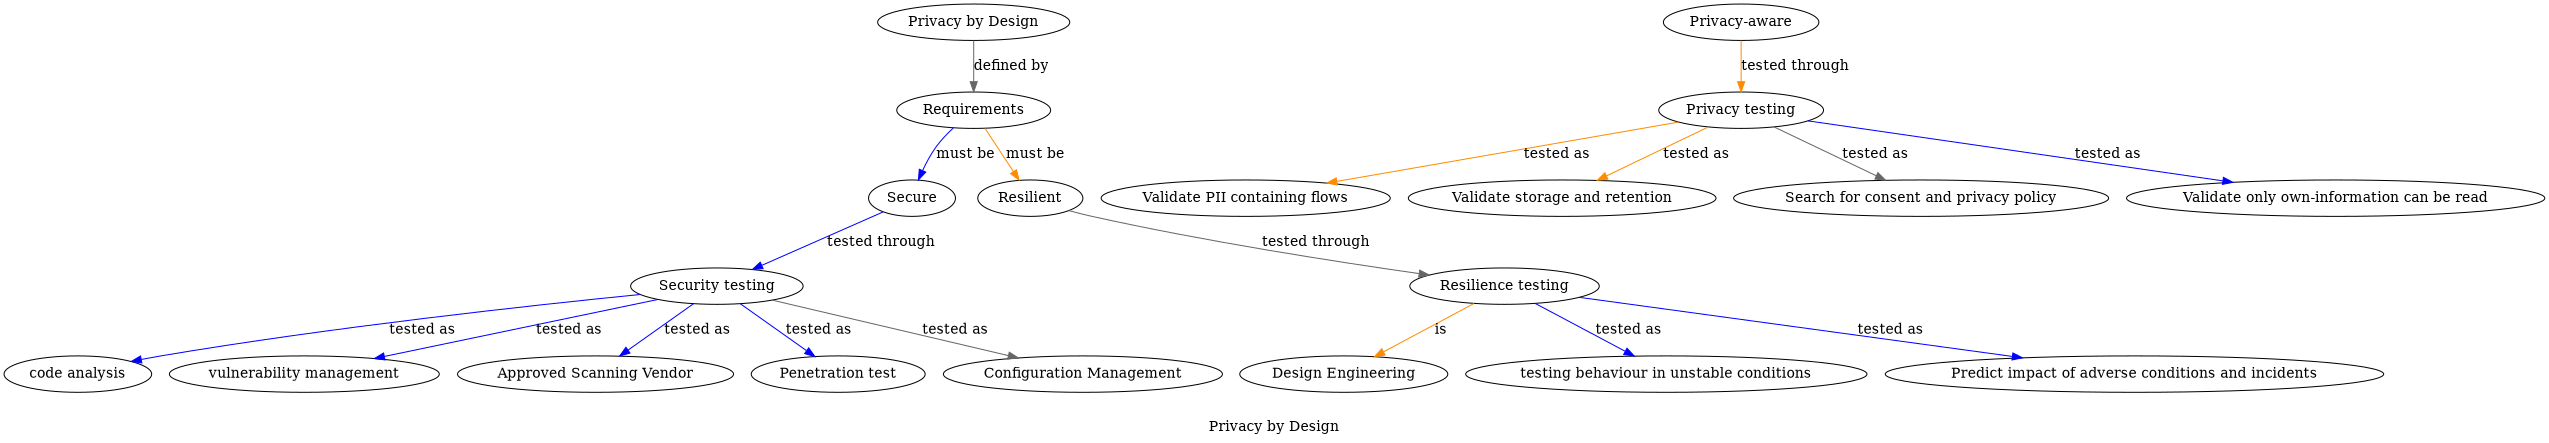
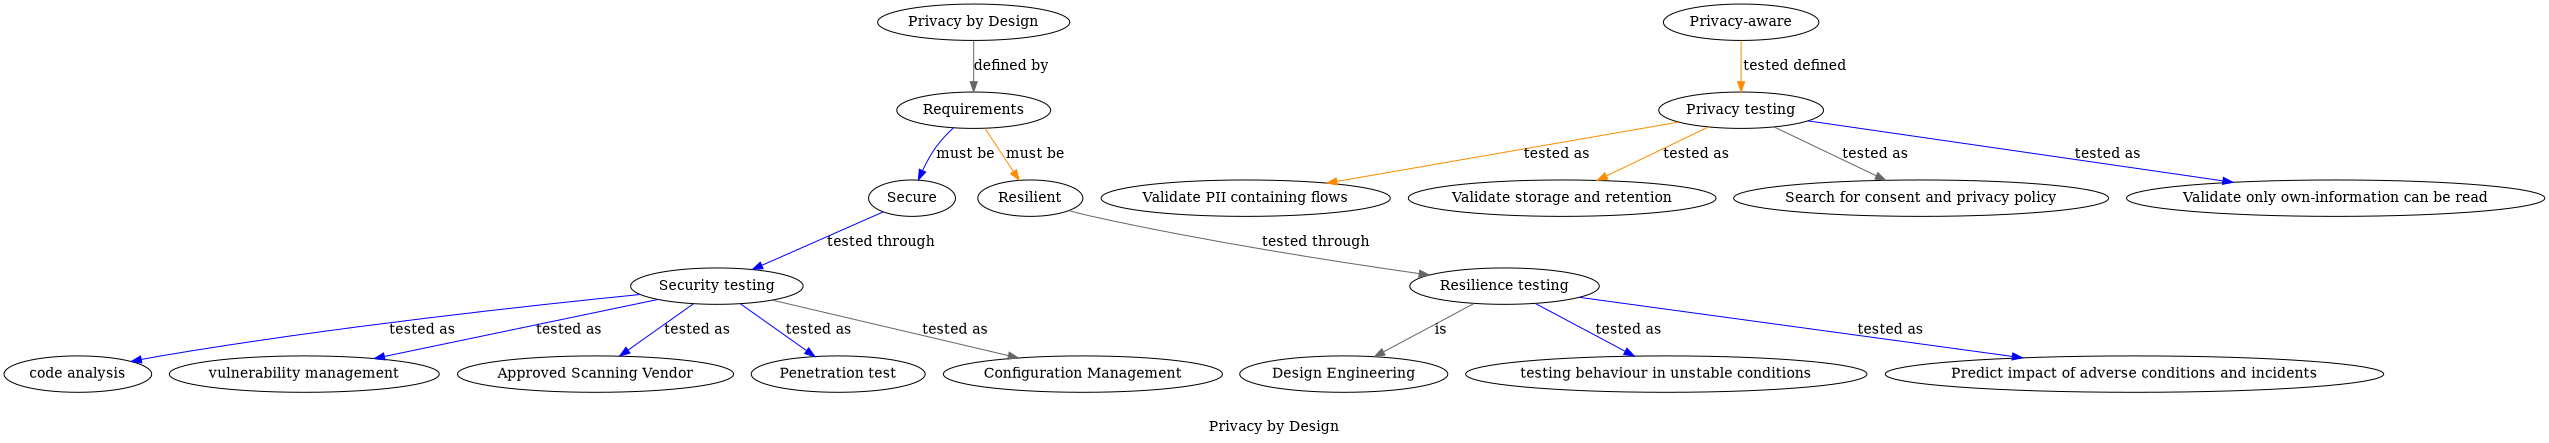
(1795, 66) -> (1795, 66)
(1429, 328) -> (1429, 328)
